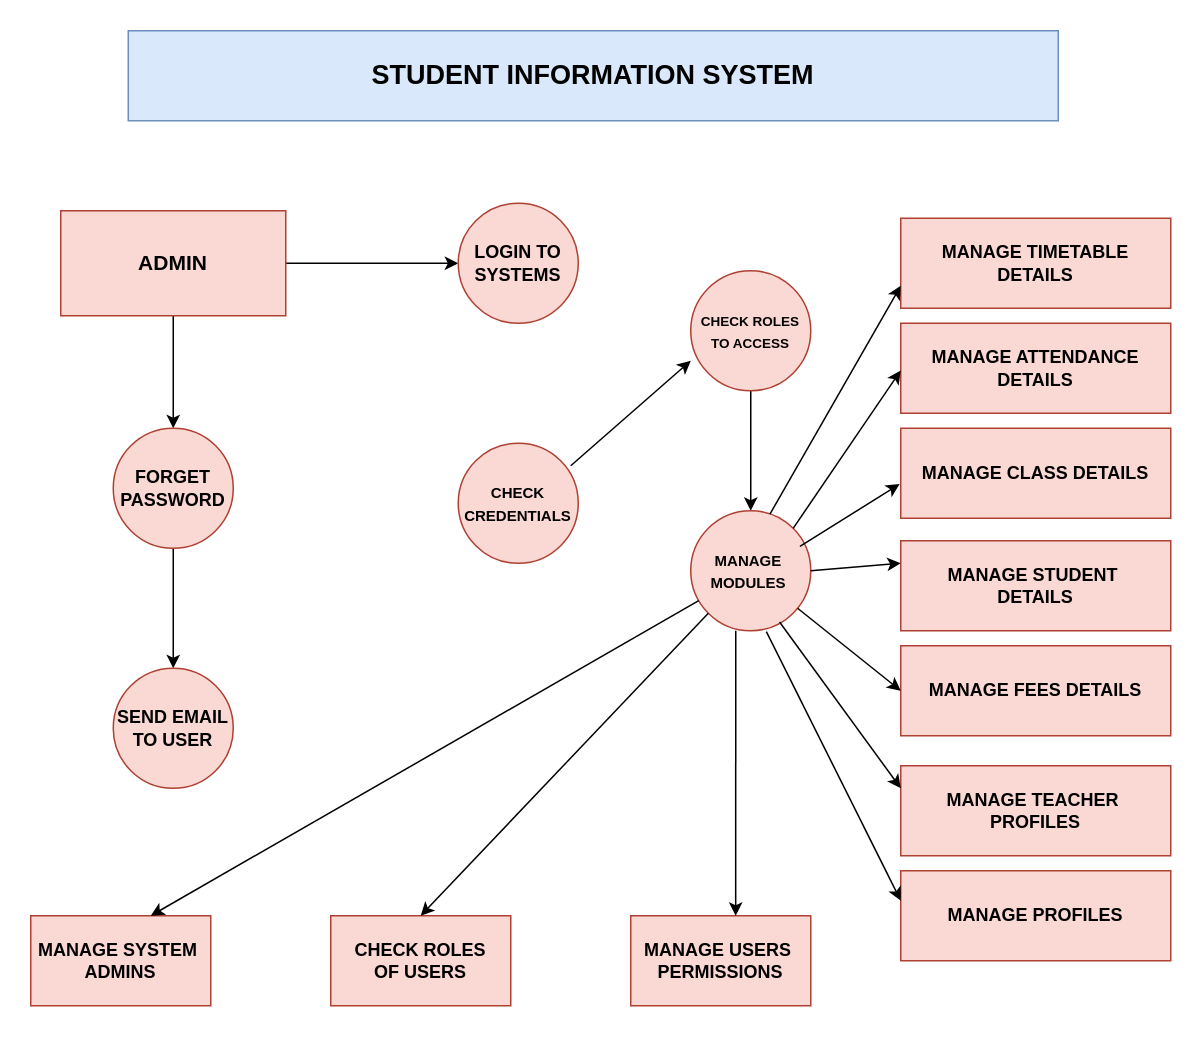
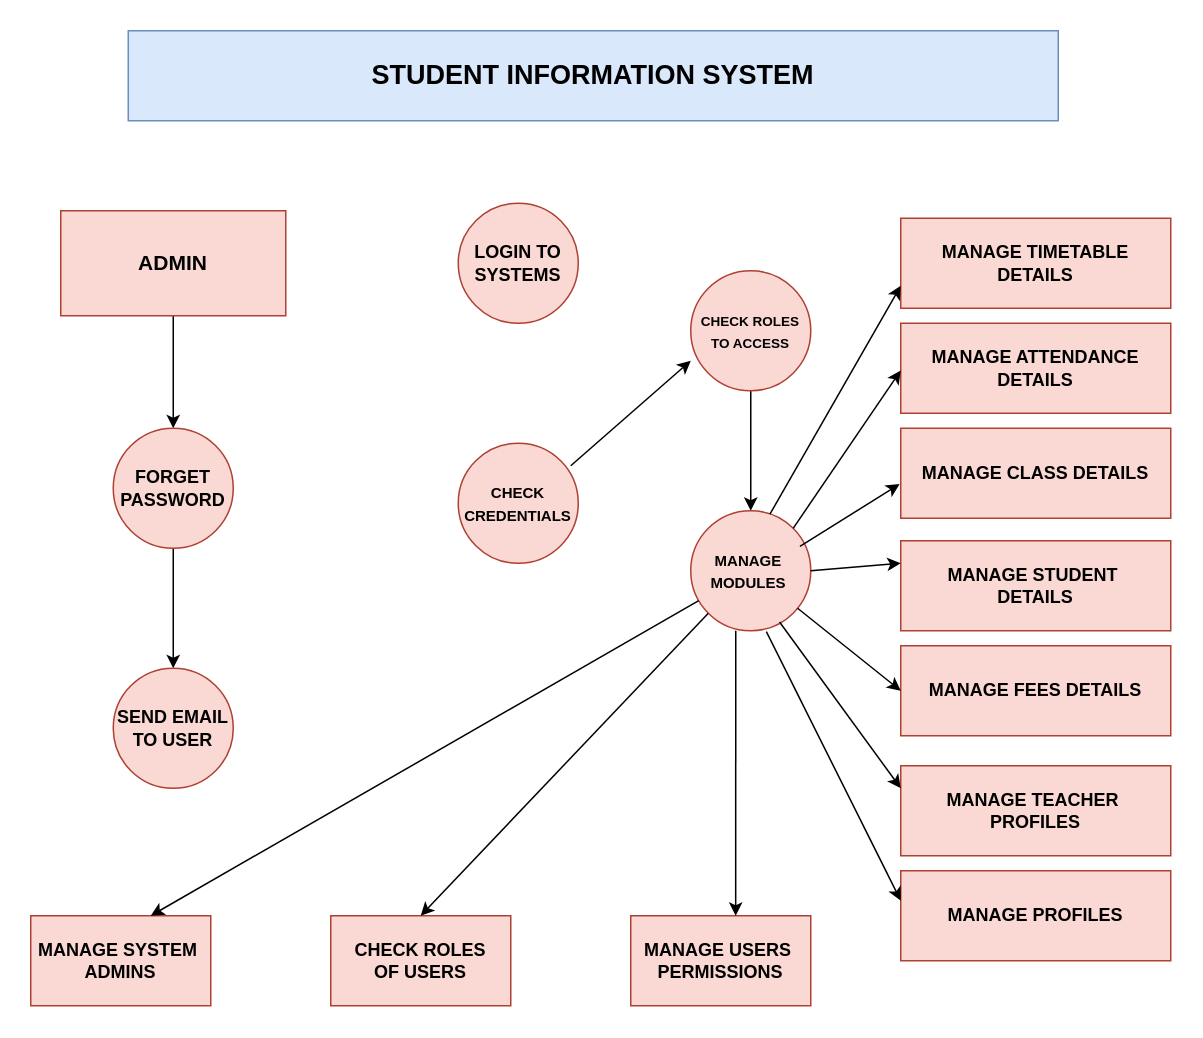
(367, 263) -> none
